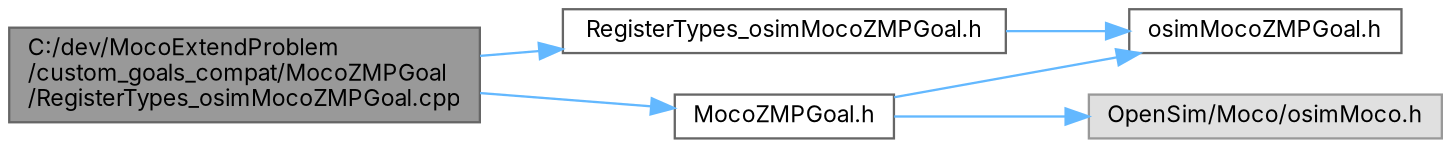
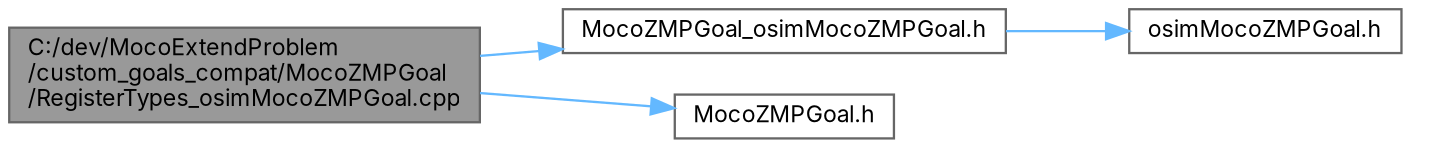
(784, 31) -> (784, 31)
(1006, 77) -> none
(1265, 117) -> none
